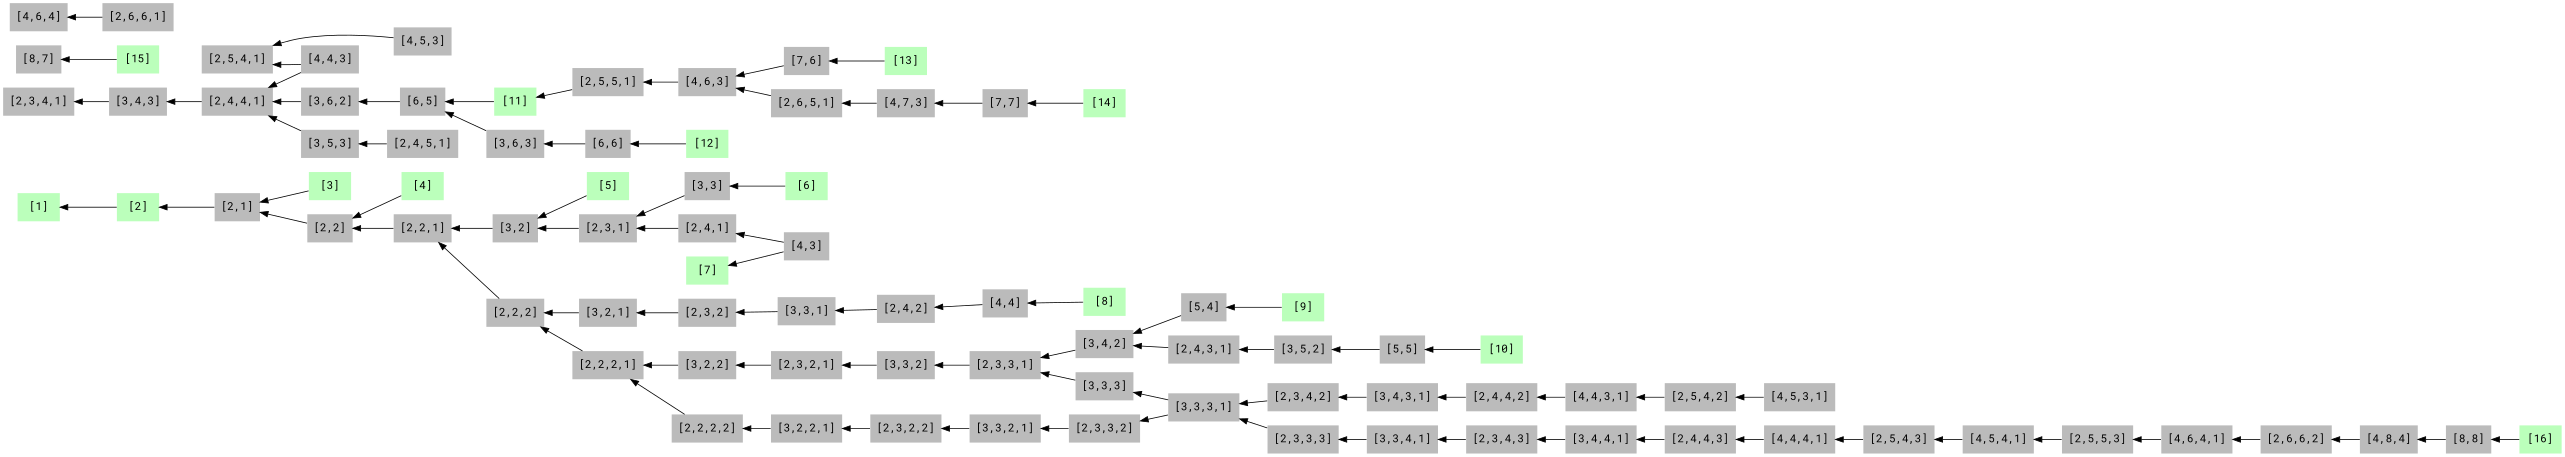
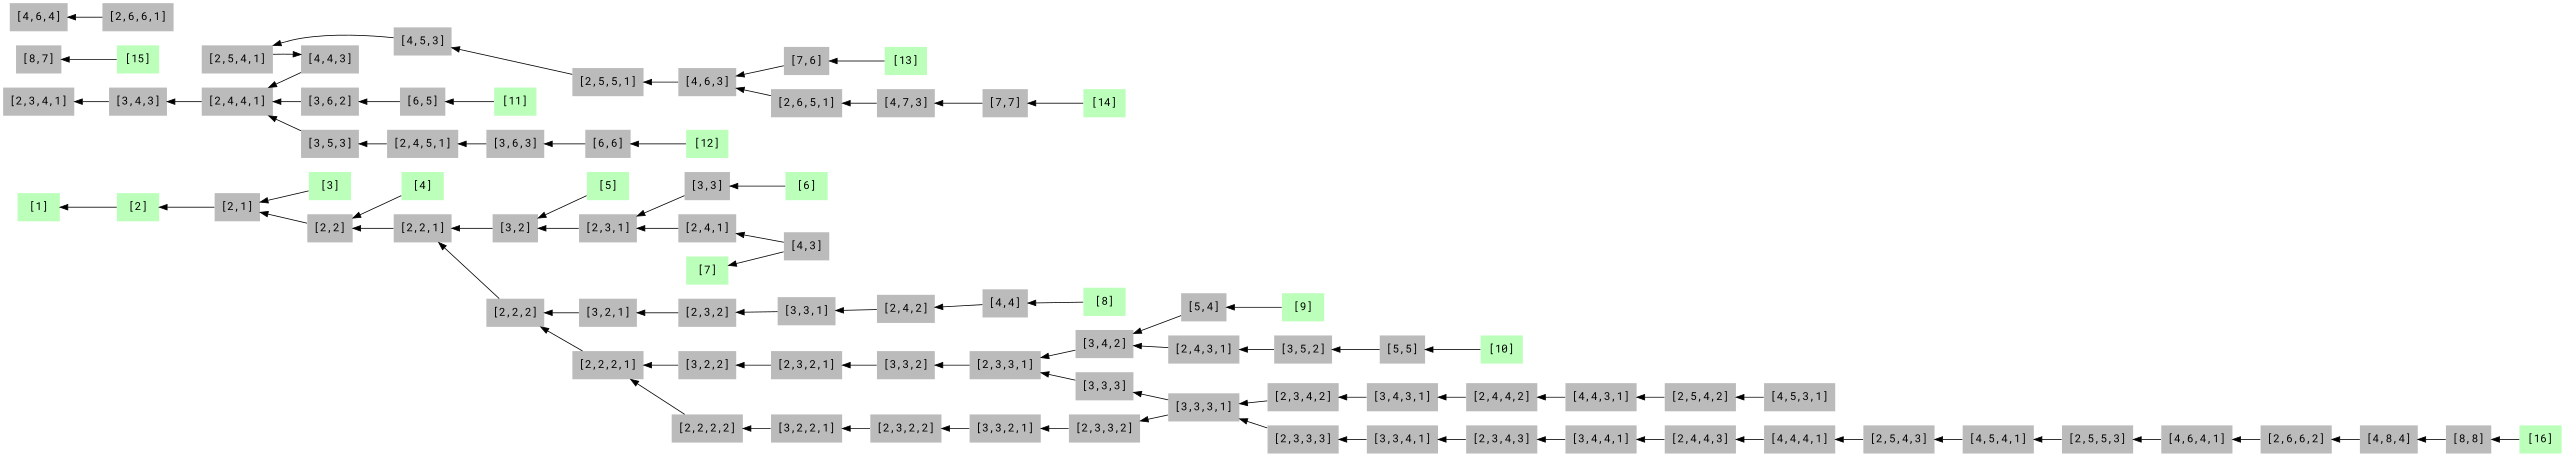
(291, 65) -> (283, 54)
(558, 93) -> (516, 62)
(469, 123) -> (476, 144)
